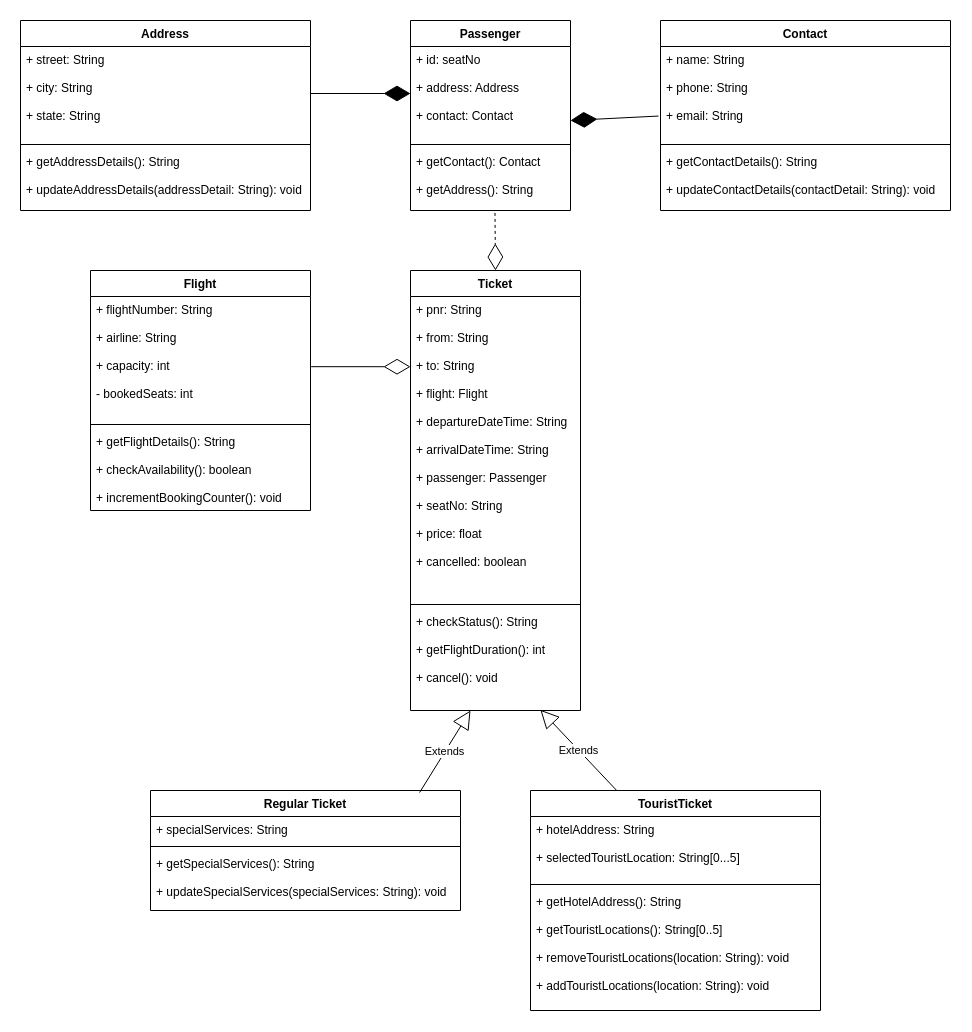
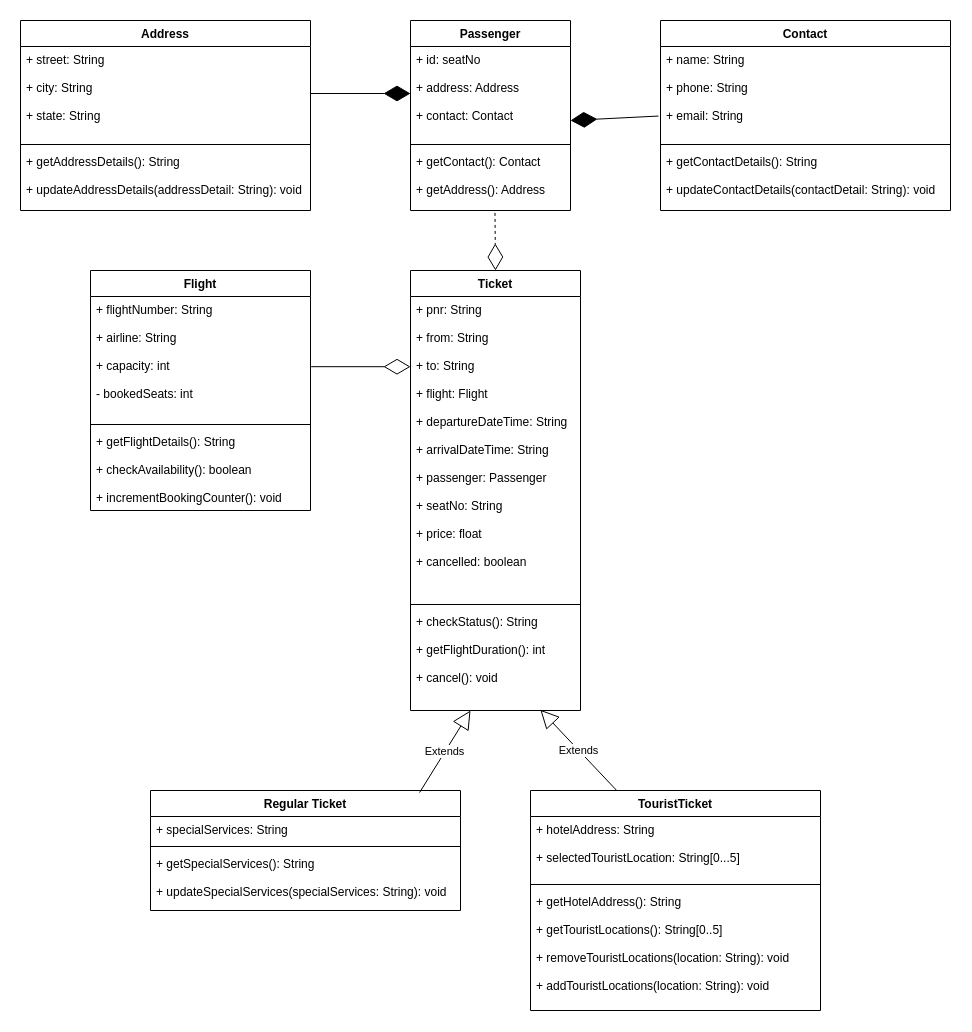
(489, 162) -> (489, 162)
